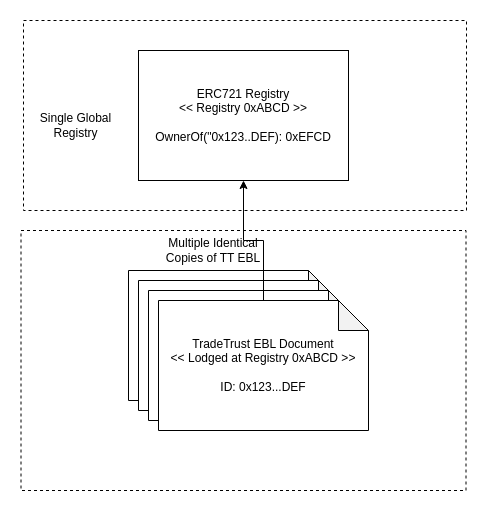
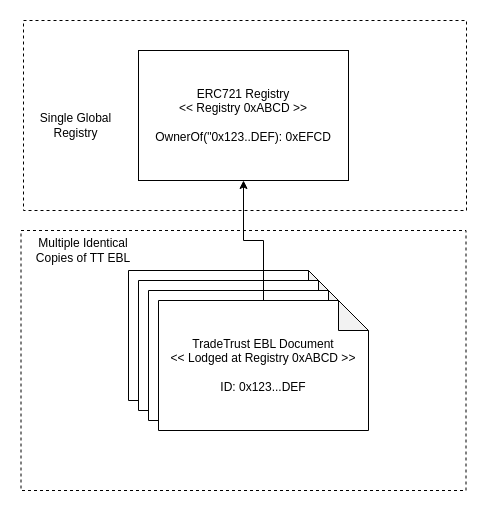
(214, 251) -> (84, 251)
